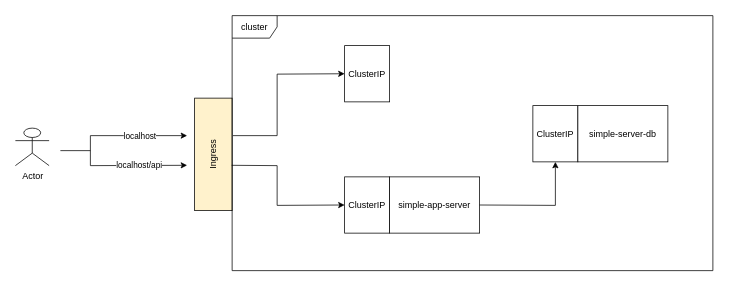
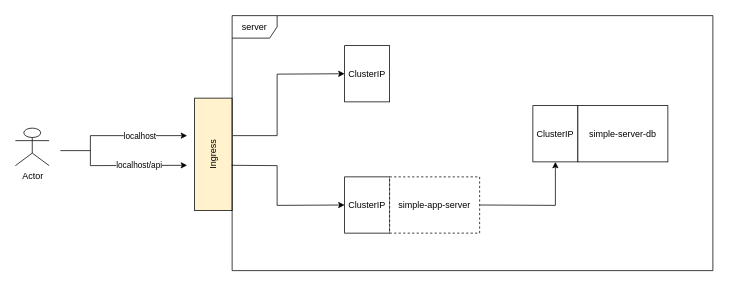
(255, 27) -> (255, 27)
(435, 205) -> (435, 205)
